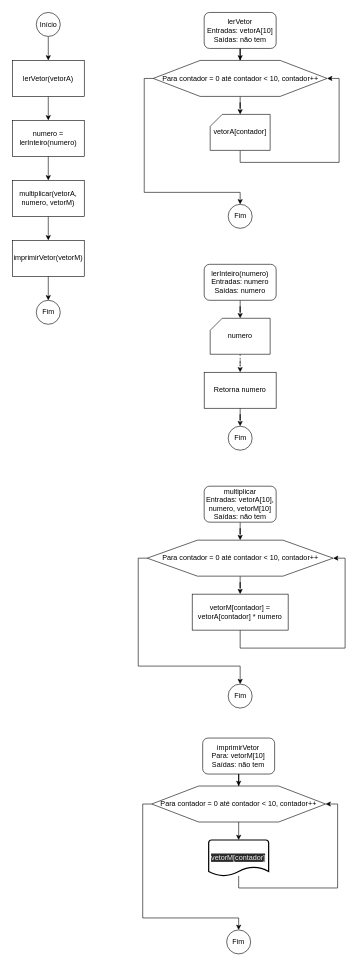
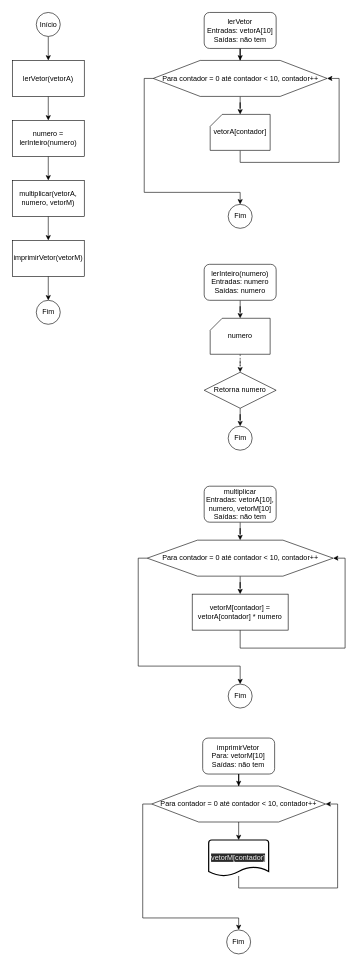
(240, 390) -> (240, 390)
